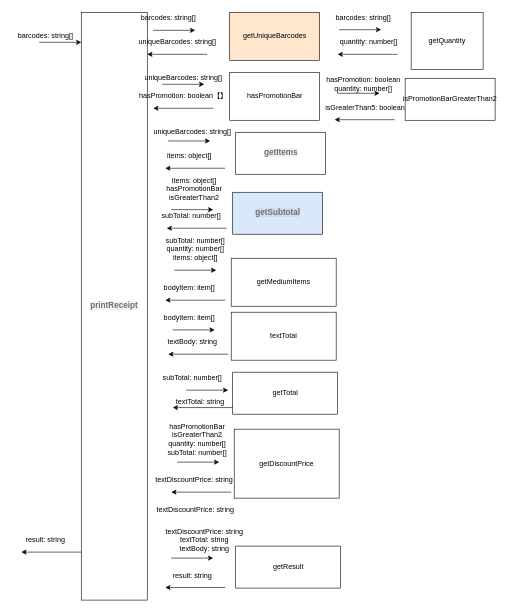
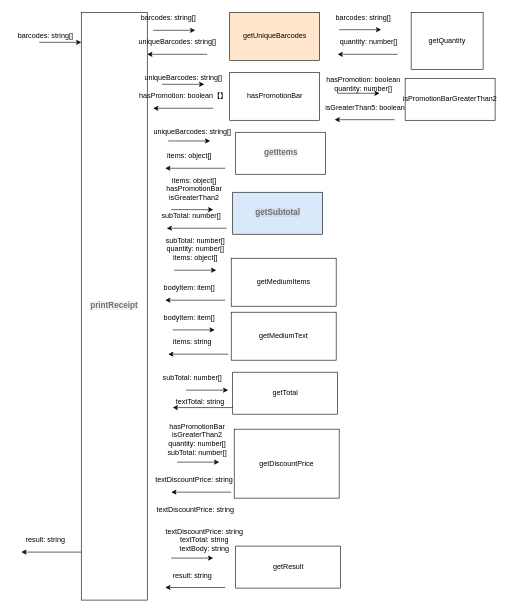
(284, 336) -> (284, 336)
(193, 342) -> (193, 342)
